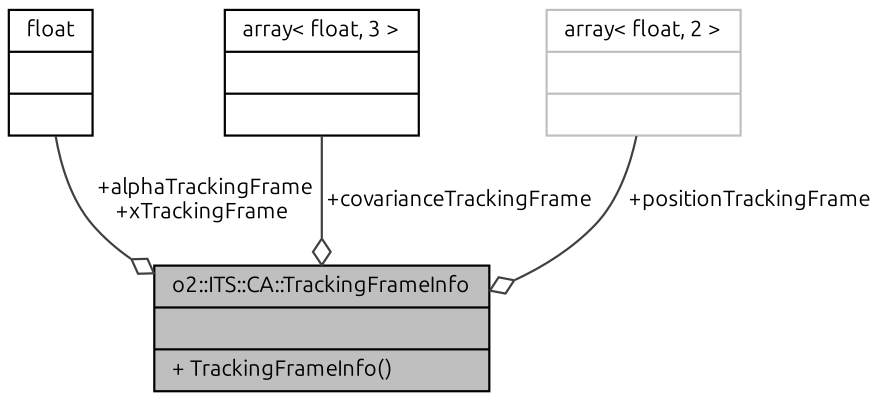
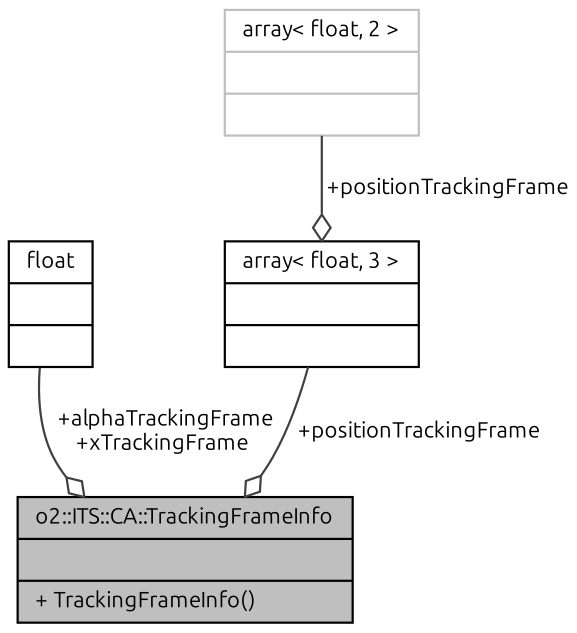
(457, 201) -> (417, 432)
(596, 224) -> (322, 175)
